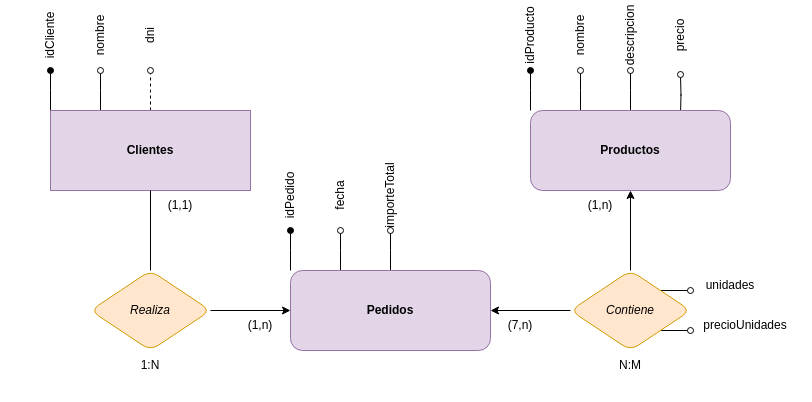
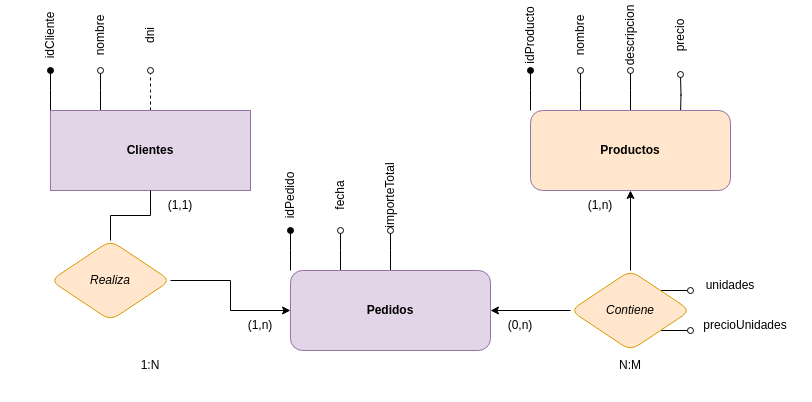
(631, 151) -> (631, 151)
(151, 311) -> (111, 281)
(521, 326) -> (521, 326)
